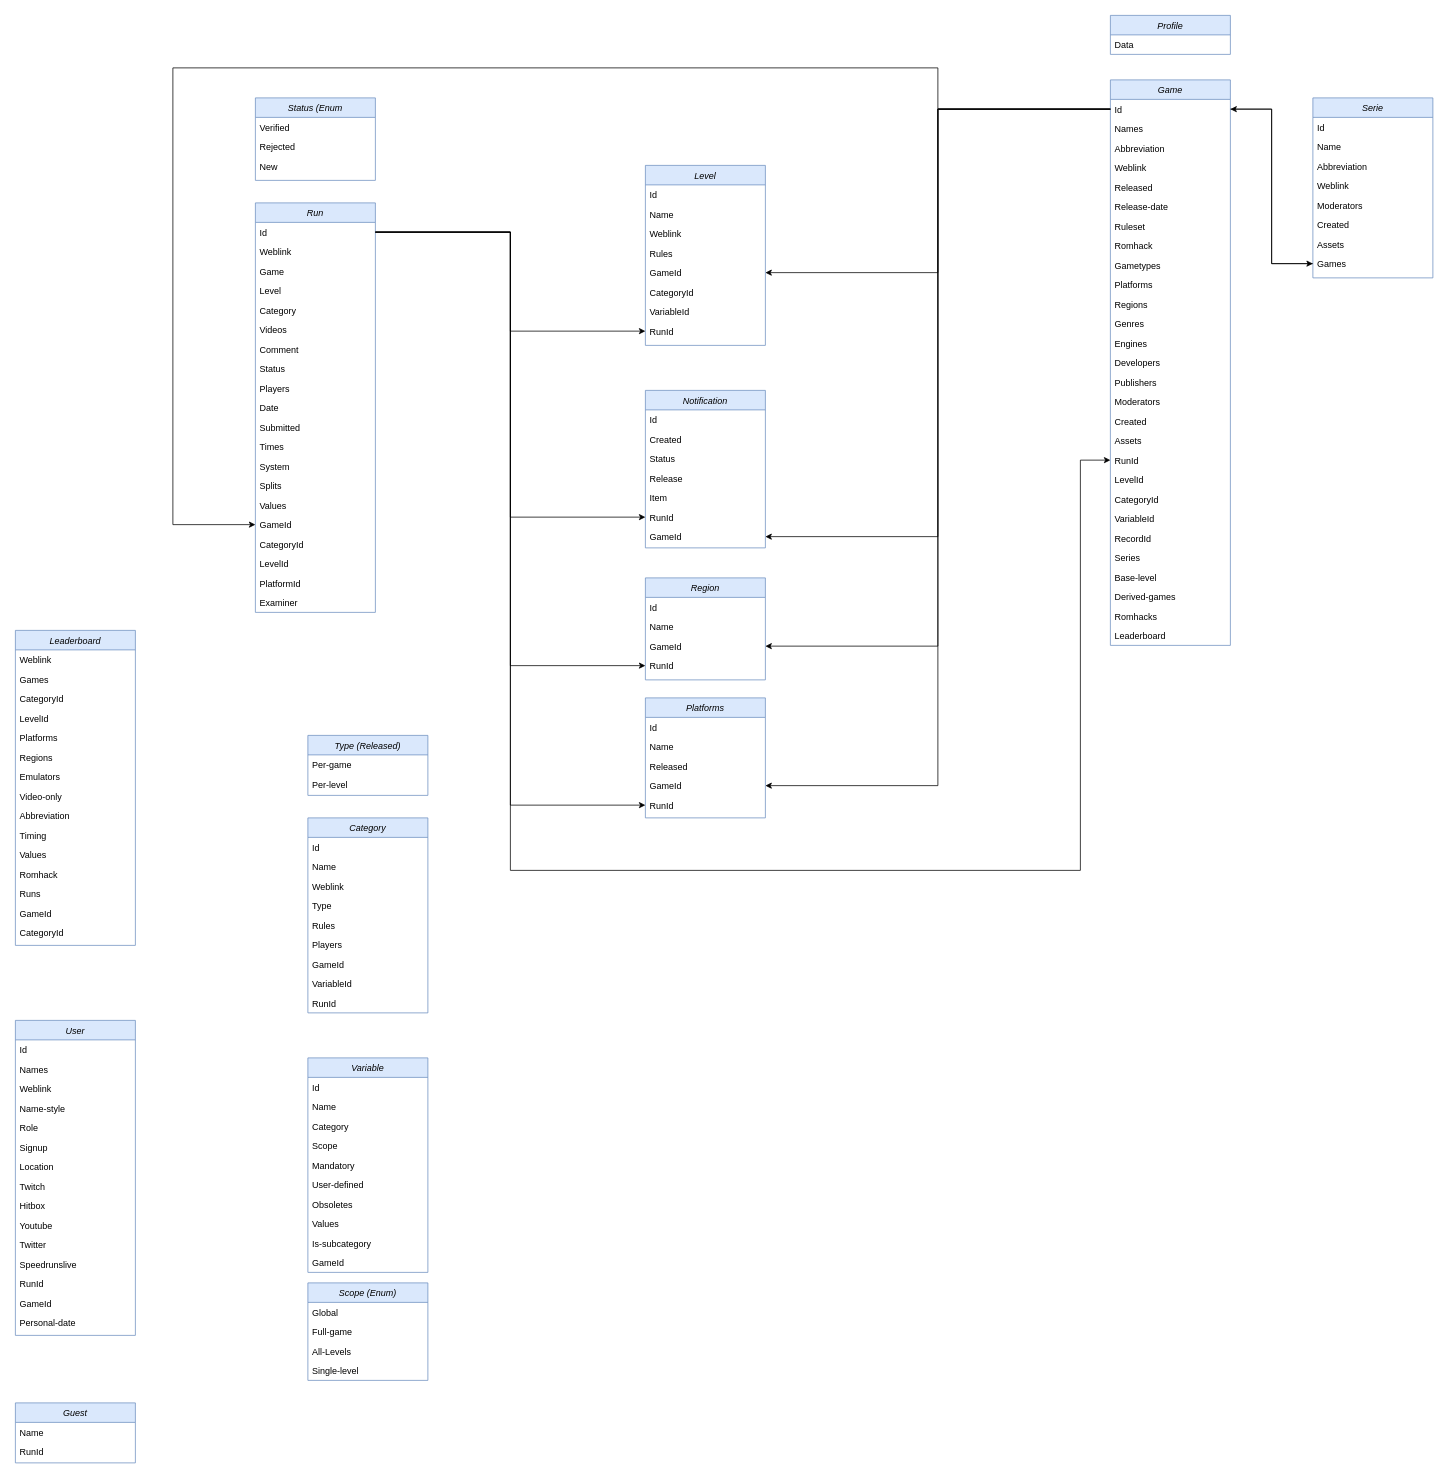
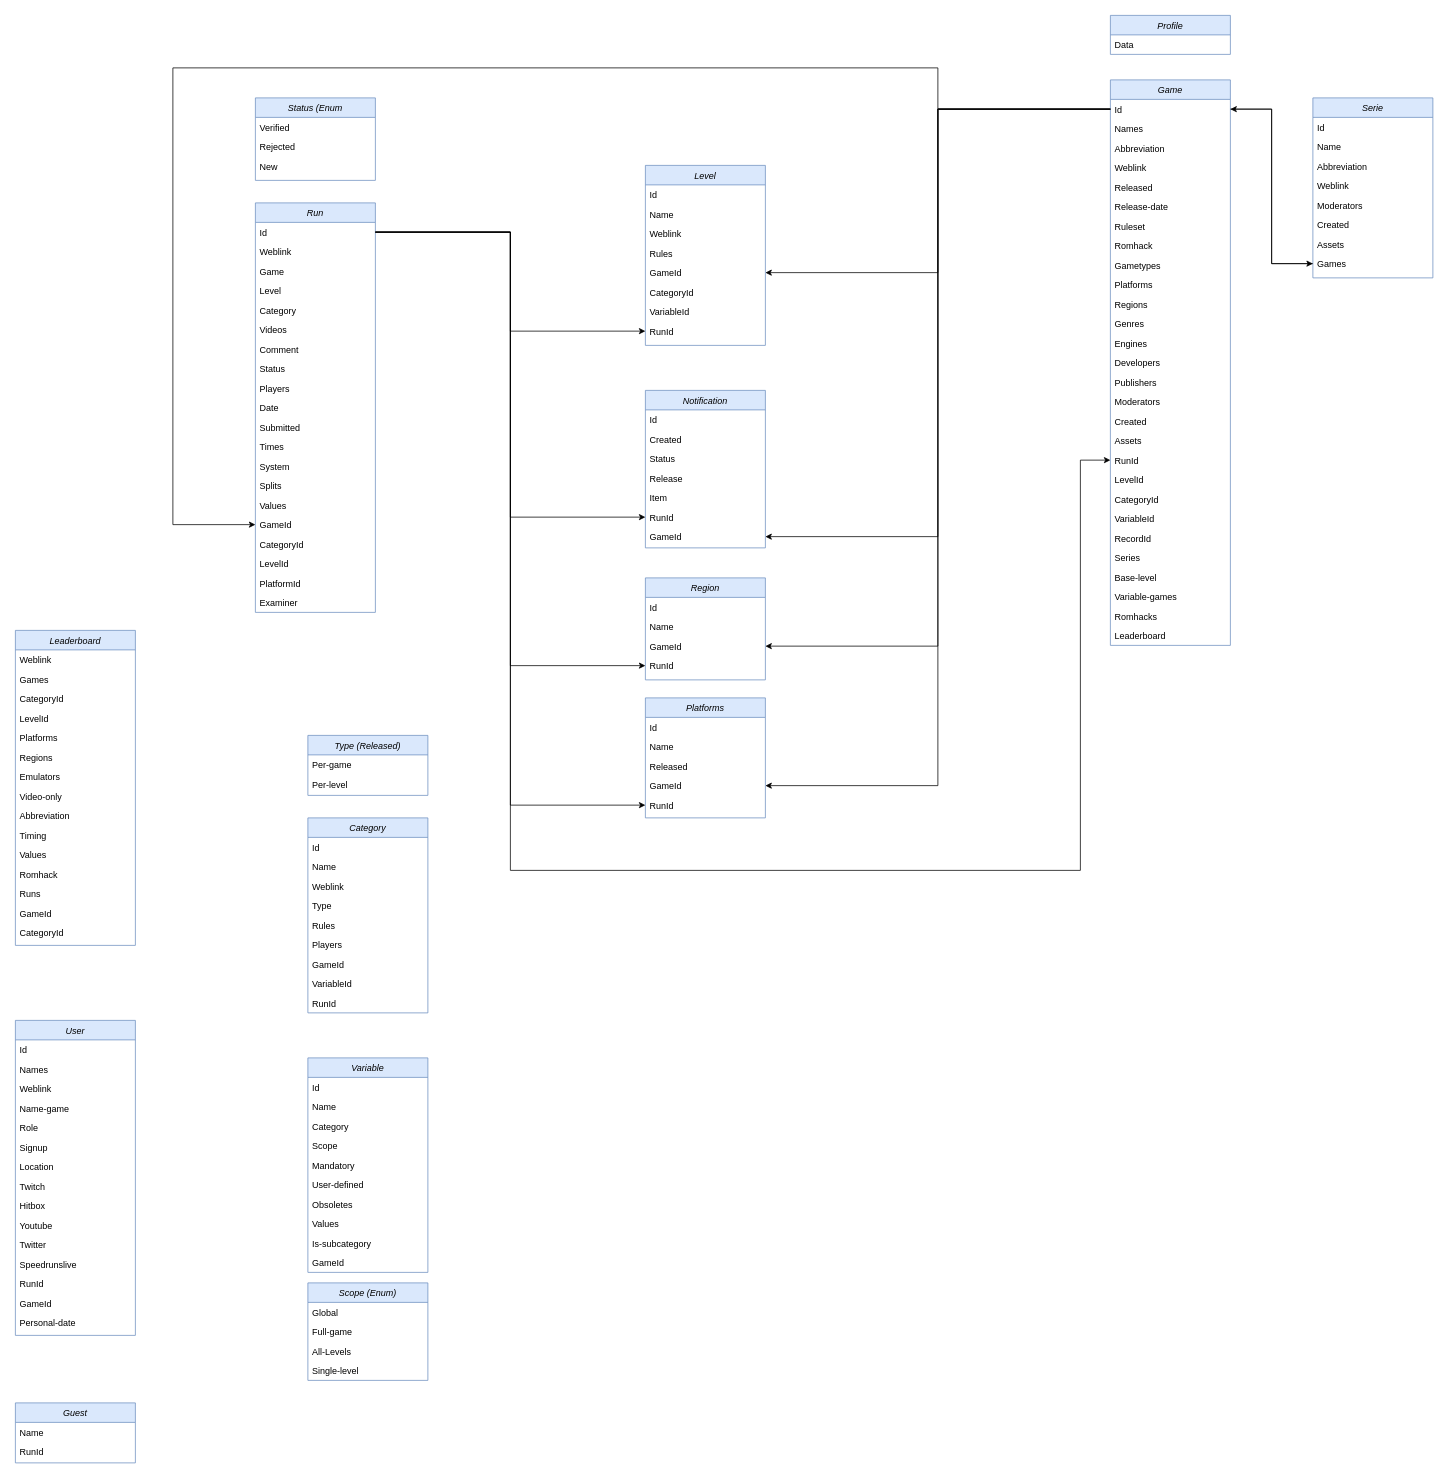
(1146, 597) -> (1147, 597)
(44, 1109) -> (42, 1109)
